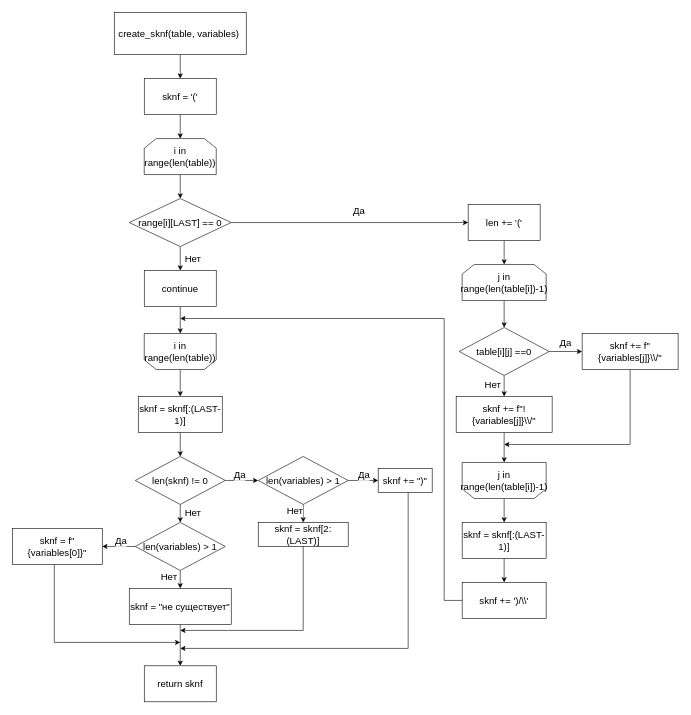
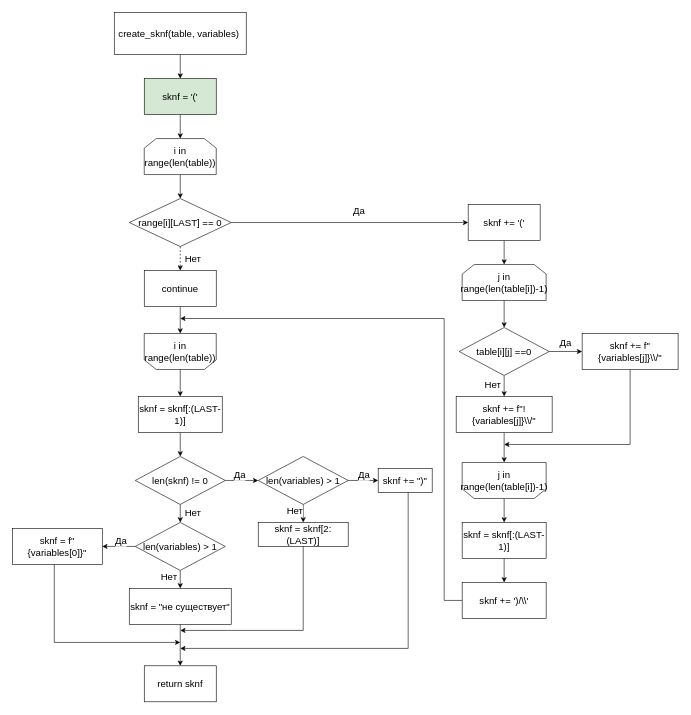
(180, 96) -> (180, 96)
(504, 222) -> (504, 222)
(180, 256) -> (180, 256)
